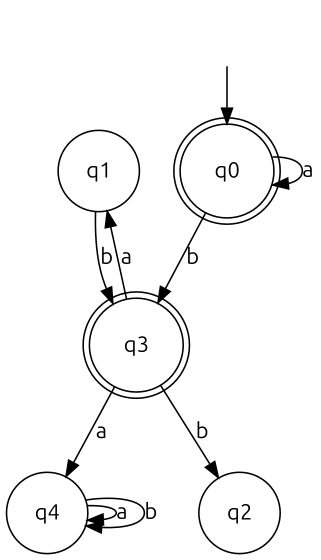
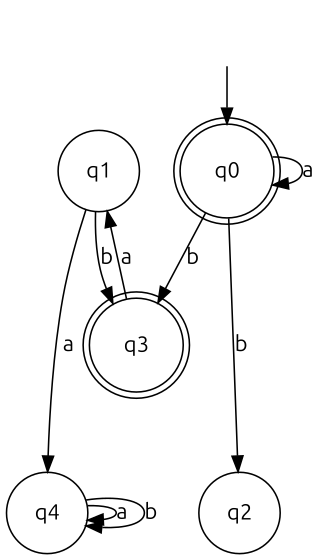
(94, 425) -> (58, 332)
(185, 425) -> (233, 337)
